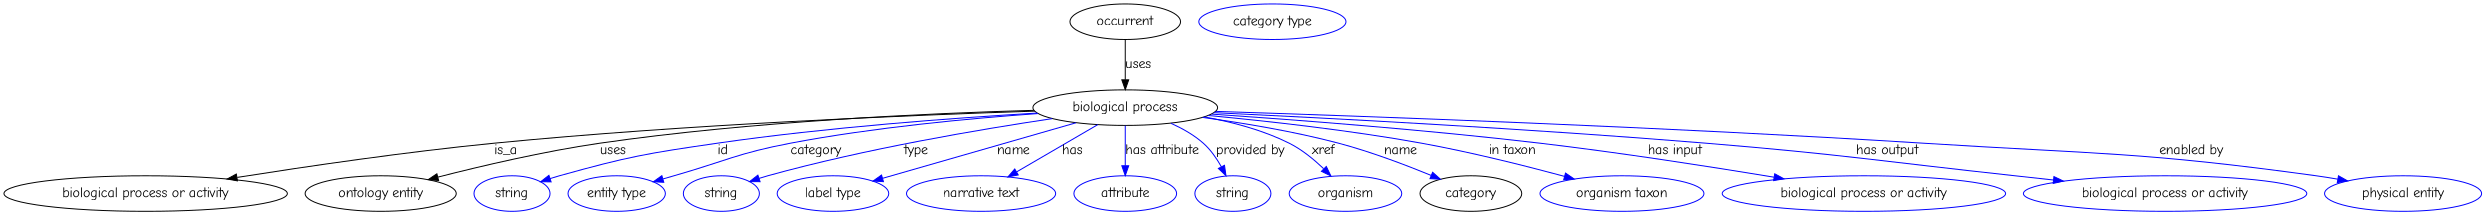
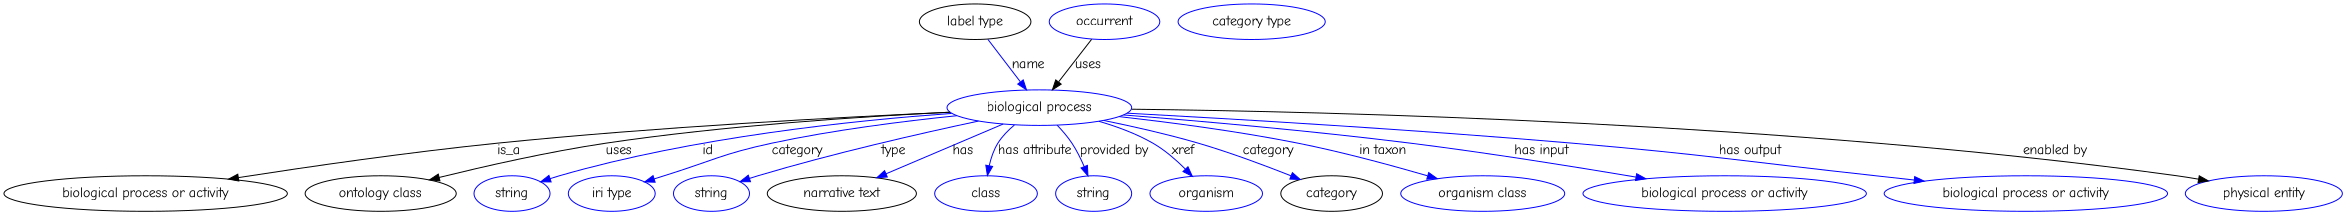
(1125, 22) -> (1105, 22)
(1125, 108) -> (1039, 108)
(1777, 135) -> (1666, 128)
(979, 151) -> (1004, 61)
(1401, 151) -> (1268, 151)
(381, 194) -> (381, 194)
(617, 194) -> (612, 194)
(833, 194) -> (975, 22)
(981, 194) -> (842, 194)
(1125, 194) -> (986, 194)
(1622, 194) -> (1483, 194)
